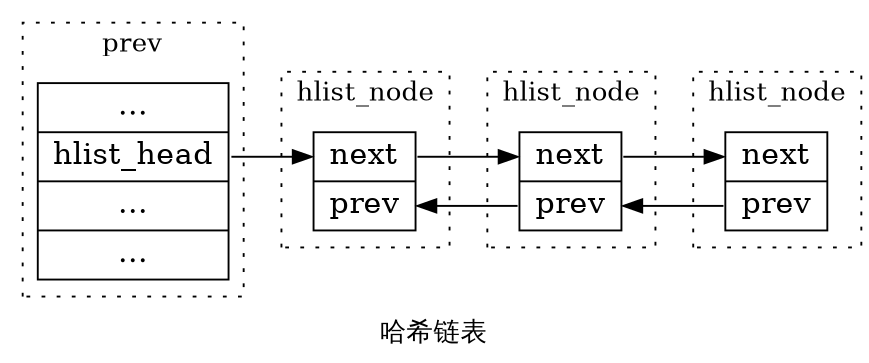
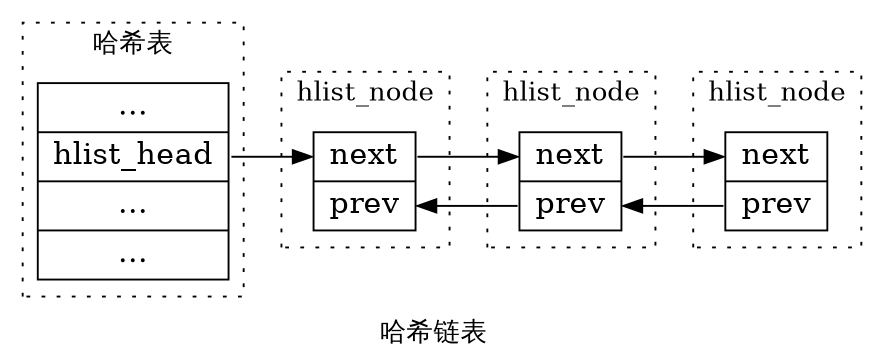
(133, 44) -> (133, 44)
